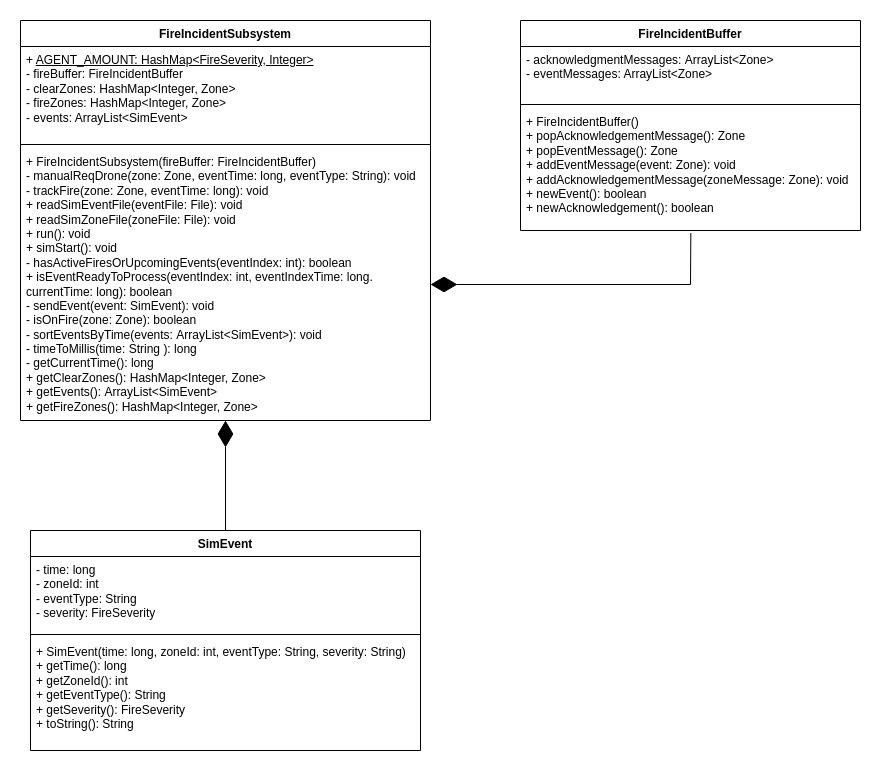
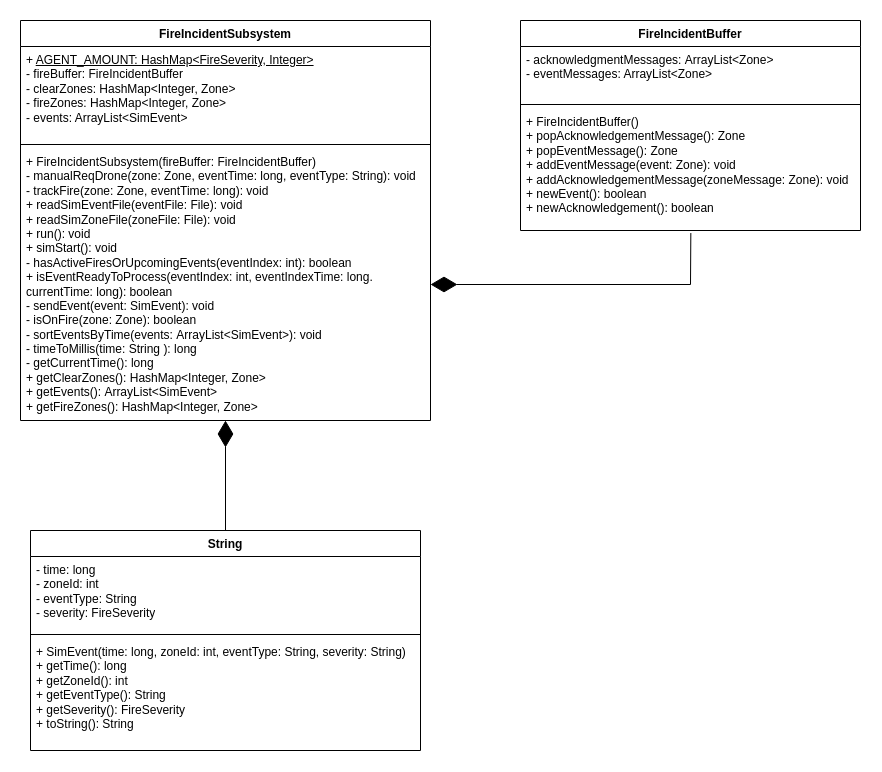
(226, 545) -> (226, 545)
